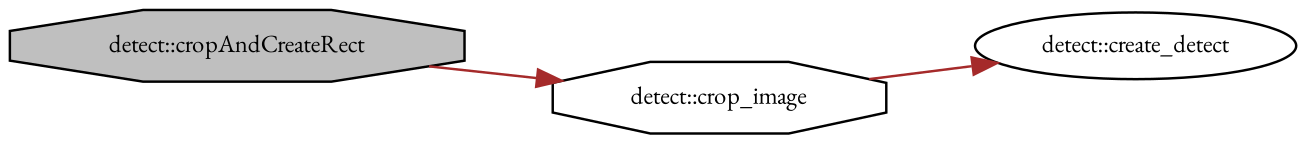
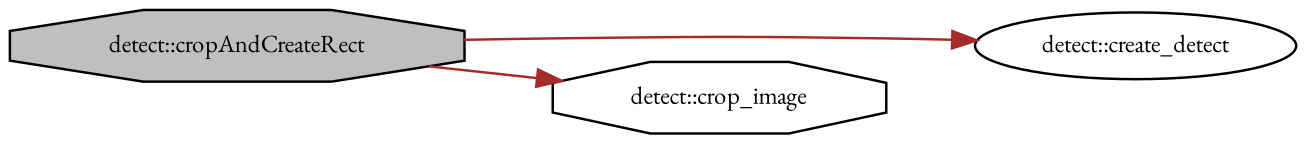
(920, 73) -> (708, 37)
